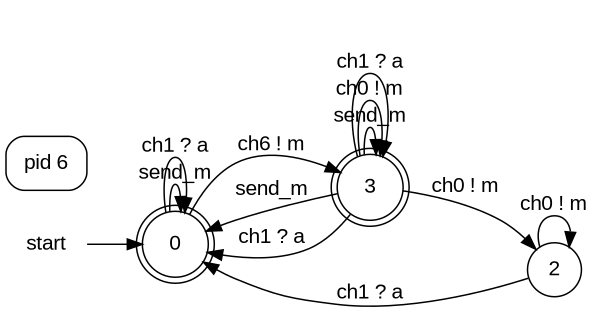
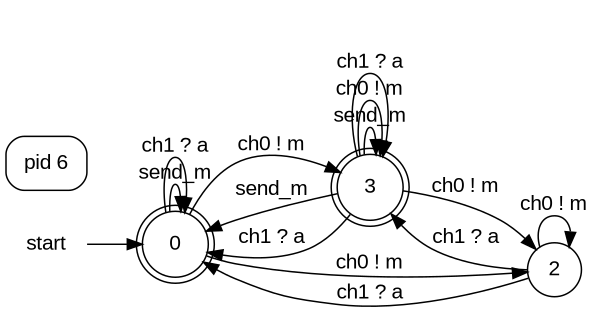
(272, 145) -> (272, 145)
none -> (460, 260)
none -> (359, 276)
